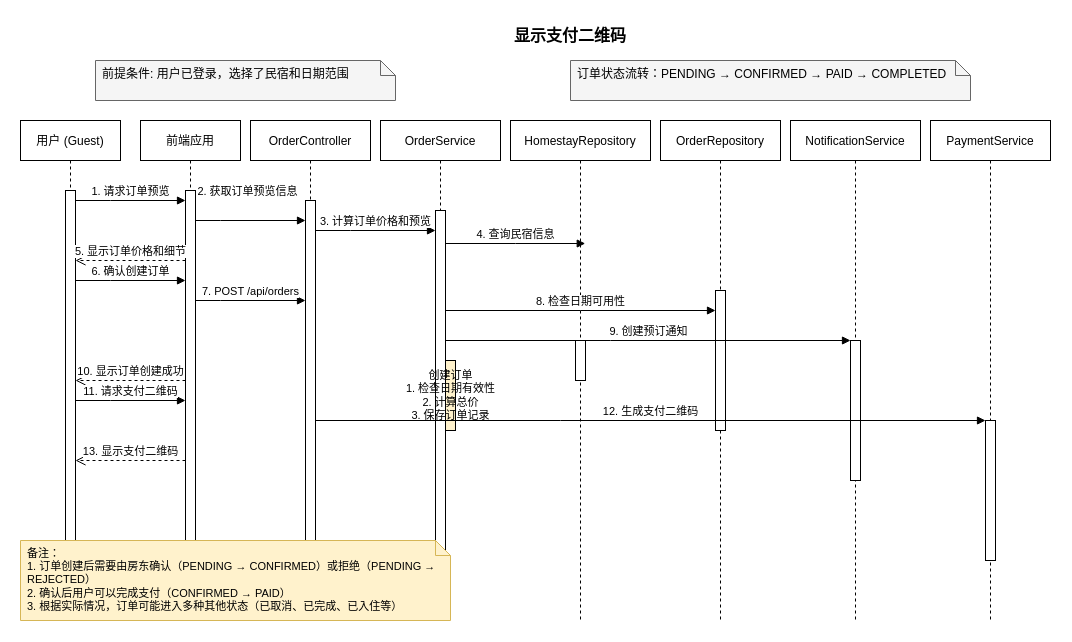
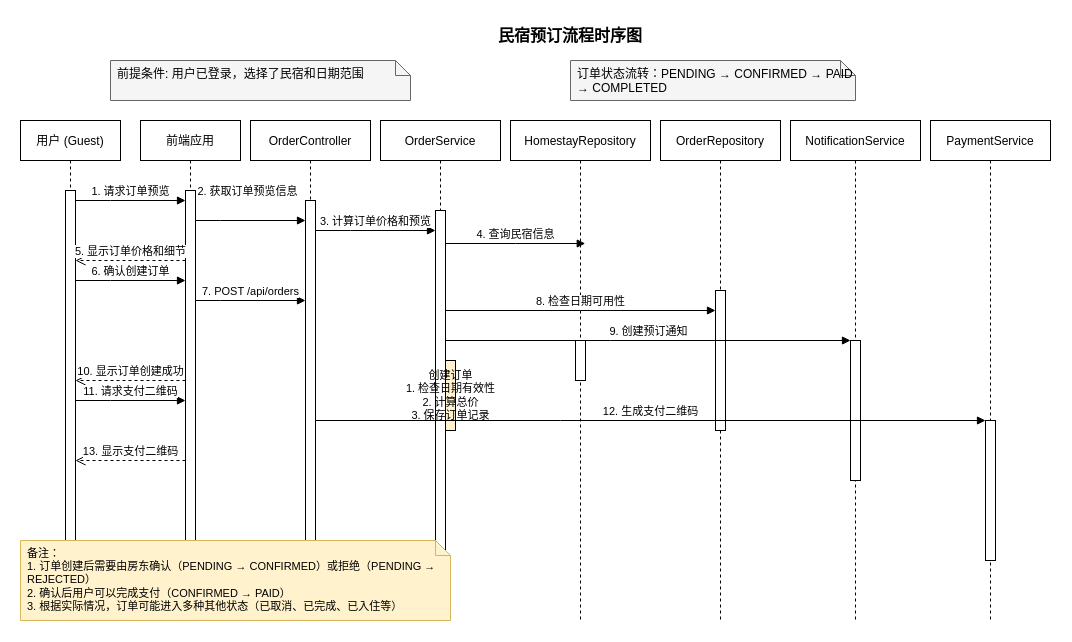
(571, 36) -> (571, 36)
(246, 81) -> (261, 81)
(771, 81) -> (713, 81)
